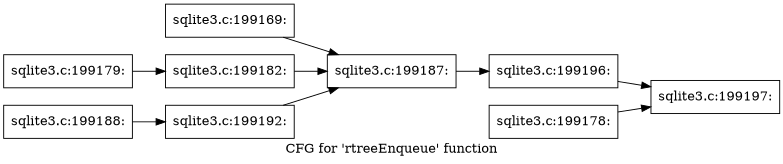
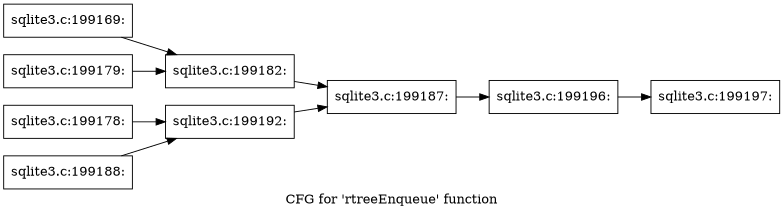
(306, 45) -> (144, 45)
(630, 110) -> (144, 122)
